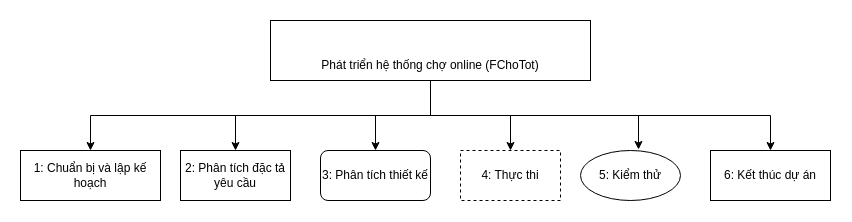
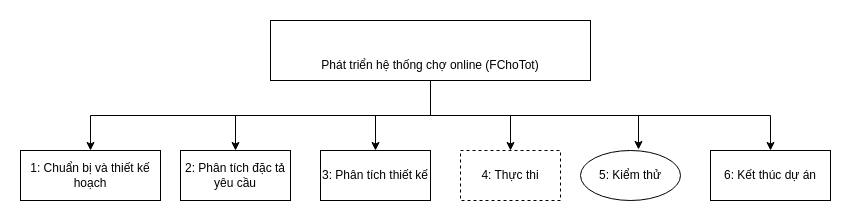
(91, 176) -> (91, 176)
(376, 176) -> (376, 176)
